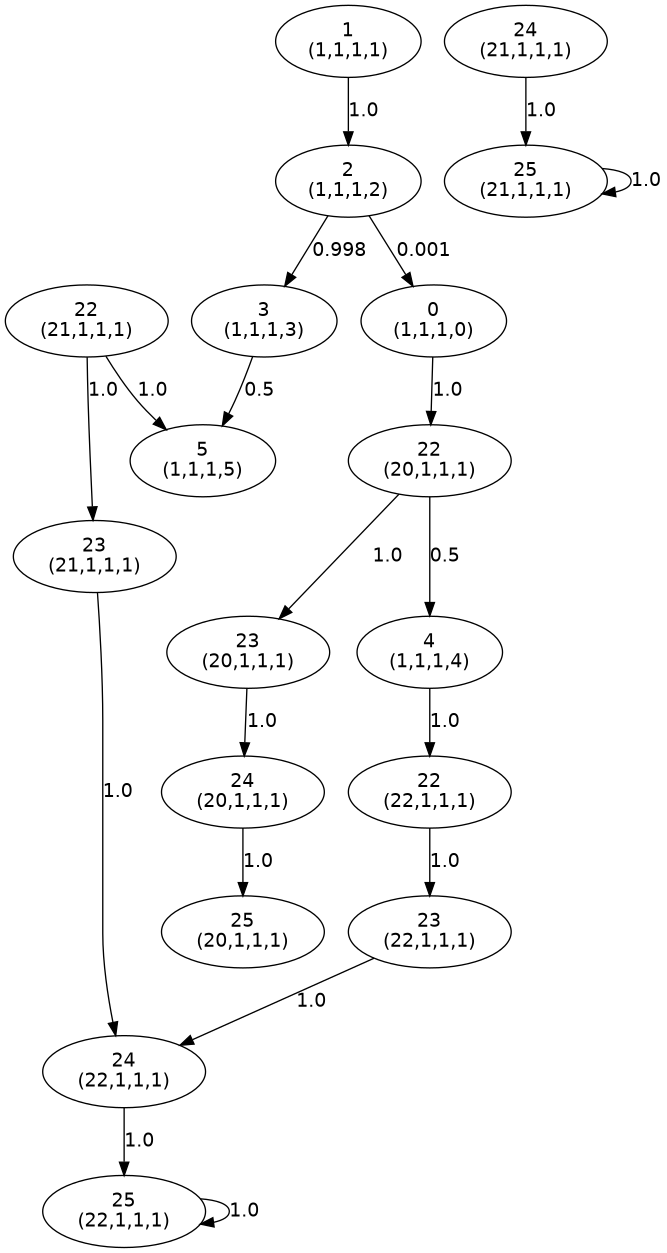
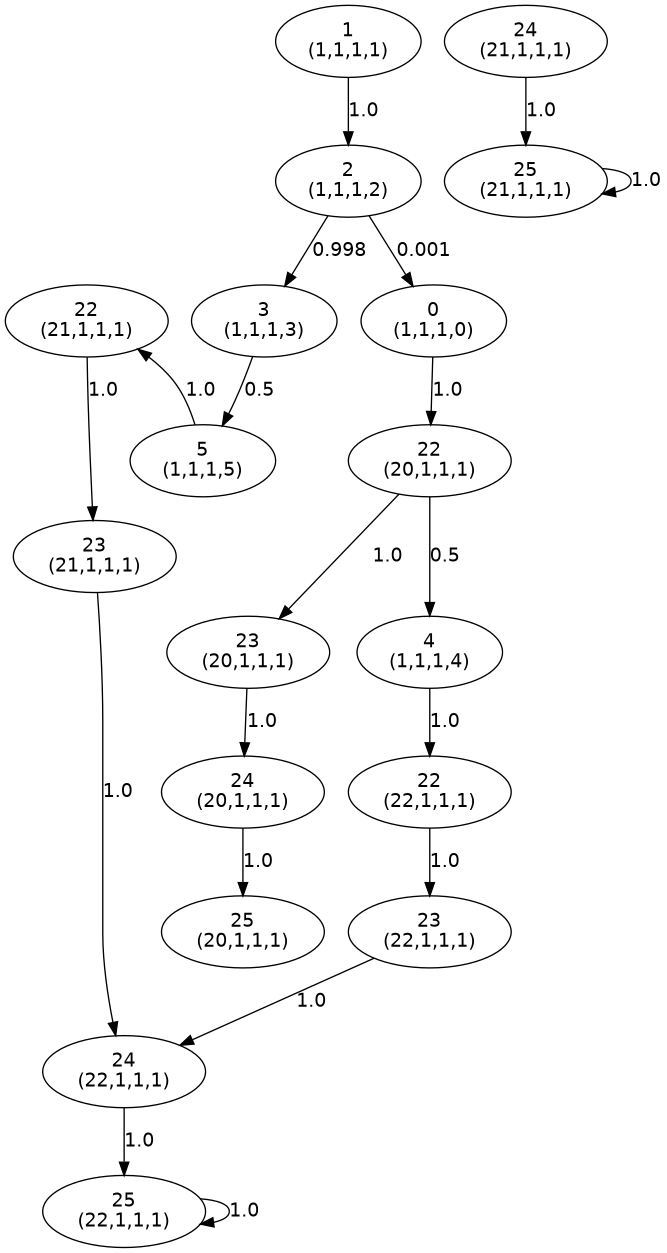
(129, 390) -> (178, 387)
